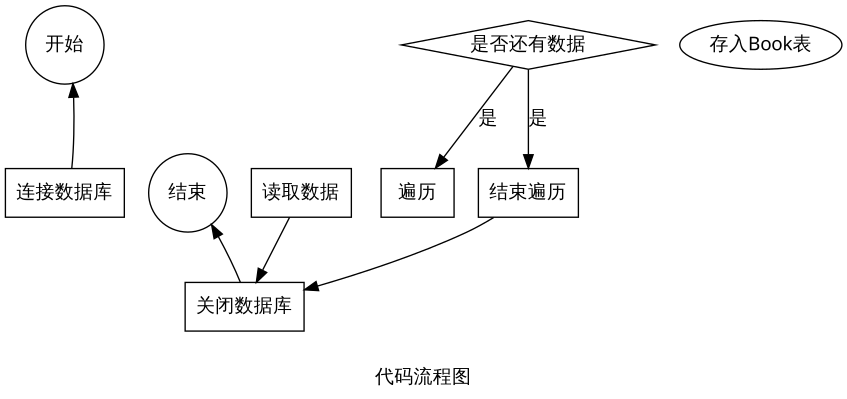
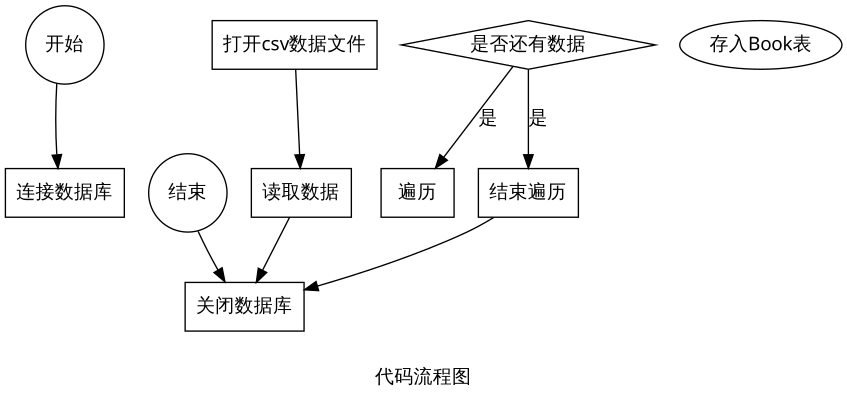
none -> (295, 45)
(74, 133) -> (56, 119)
(230, 259) -> (208, 251)
